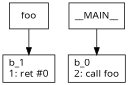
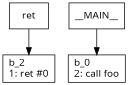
(29, 16) -> (29, 16)
(29, 69) -> (29, 69)
